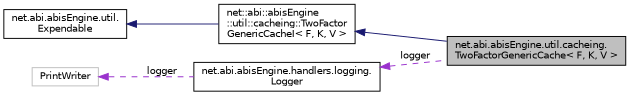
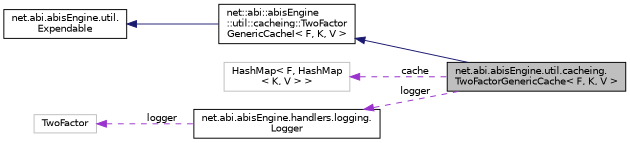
(65, 77) -> (65, 124)
none -> (287, 77)
